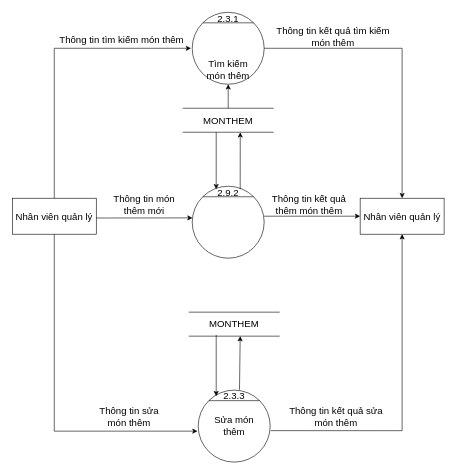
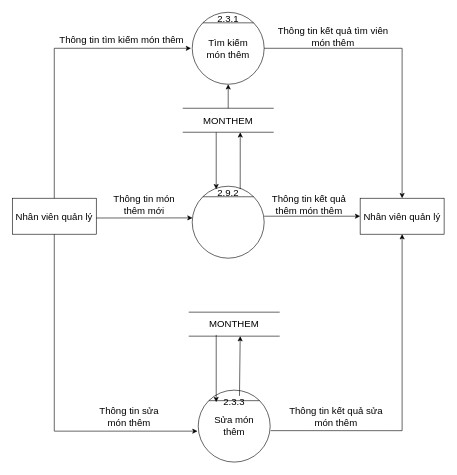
(333, 36) -> (333, 36)
(228, 69) -> (228, 48)
(234, 396) -> (234, 402)
